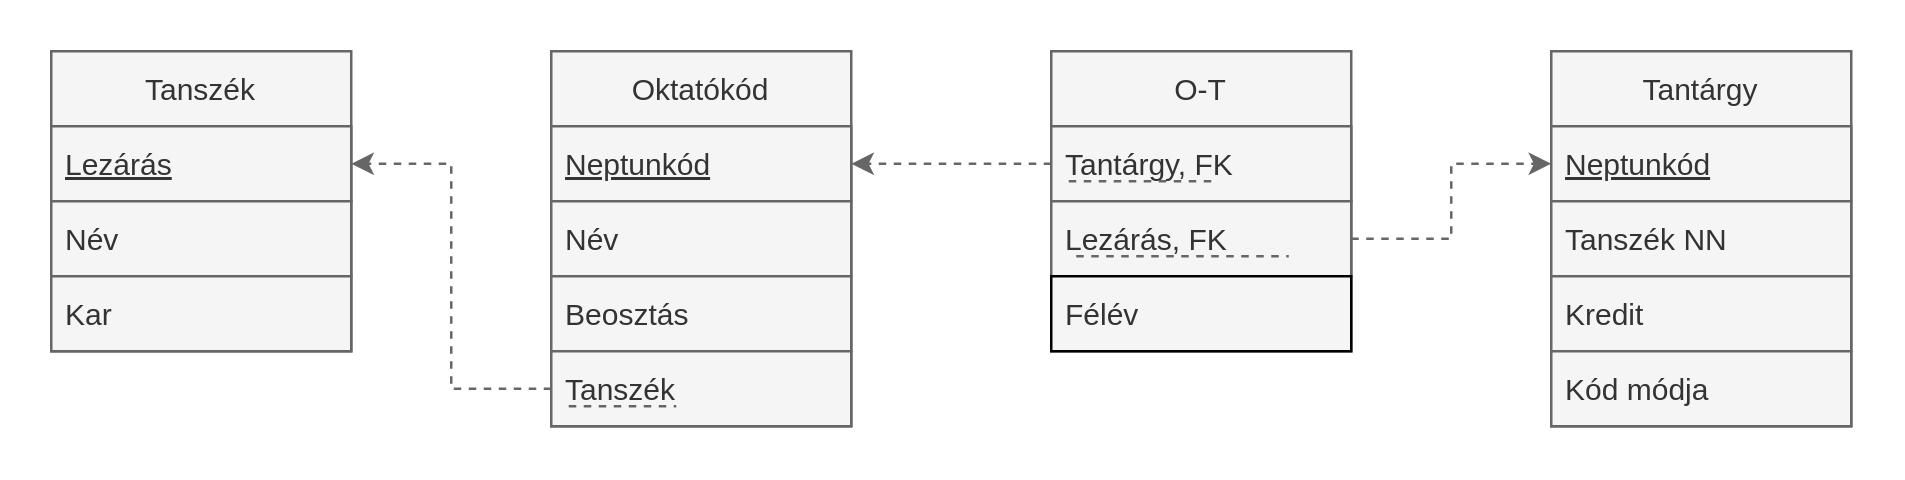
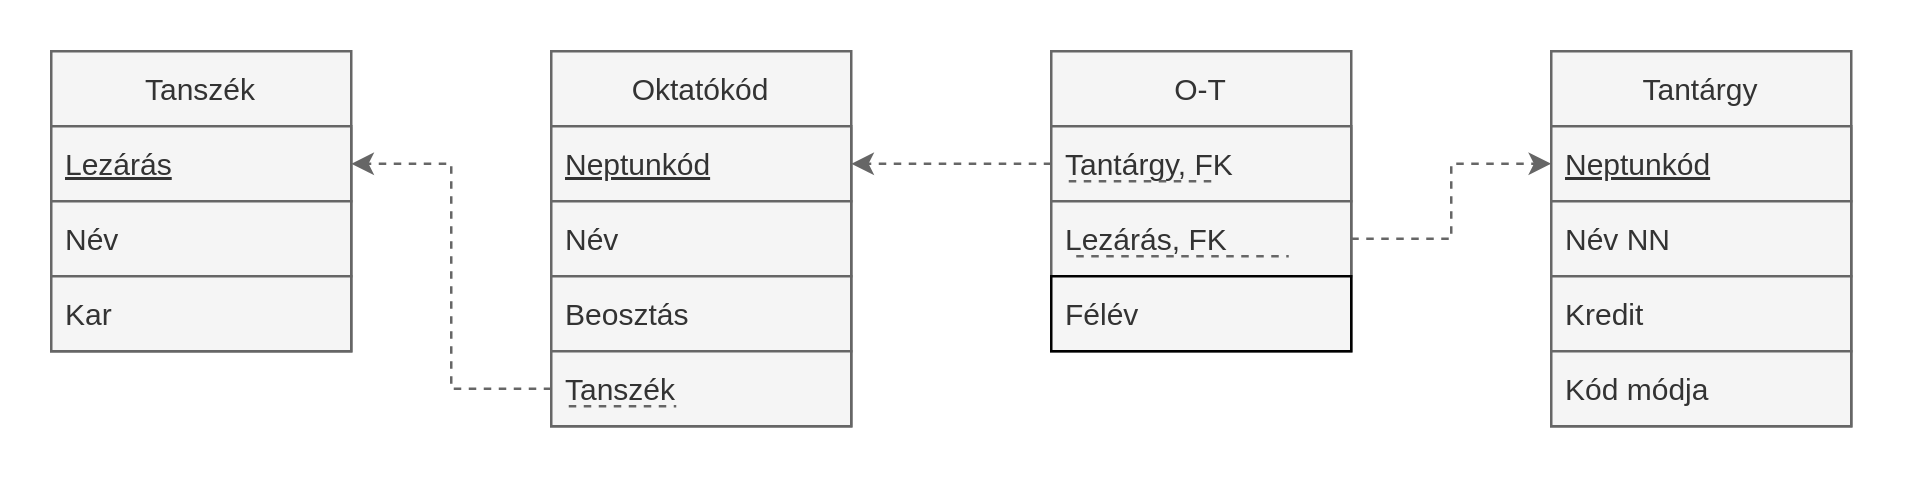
(1645, 240) -> (1612, 240)
